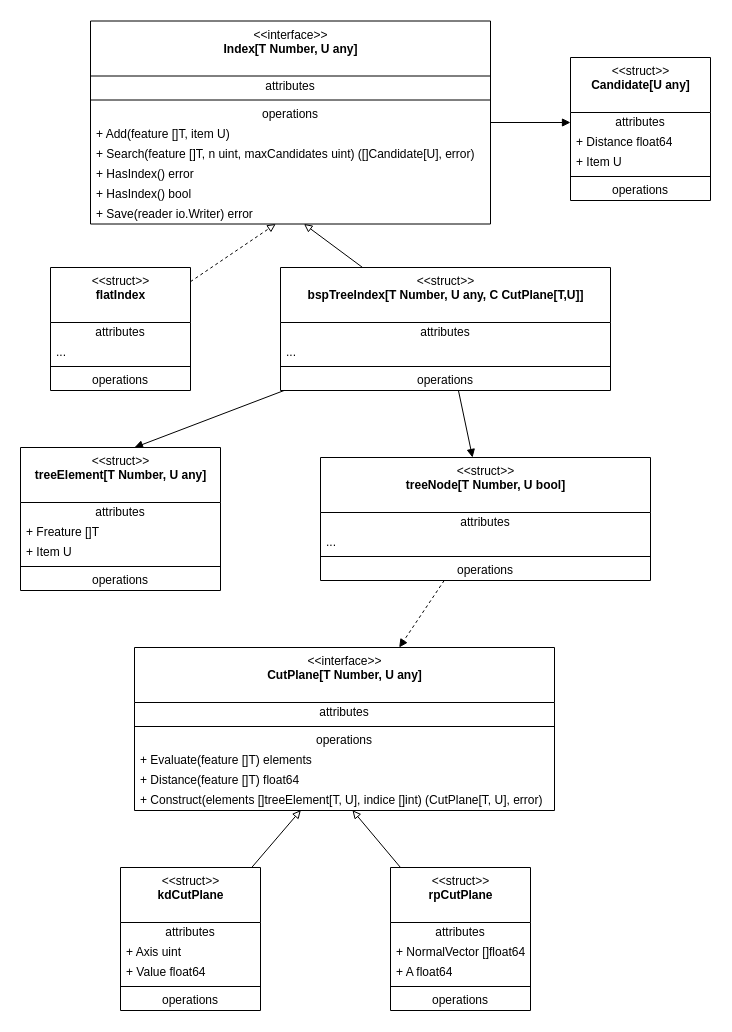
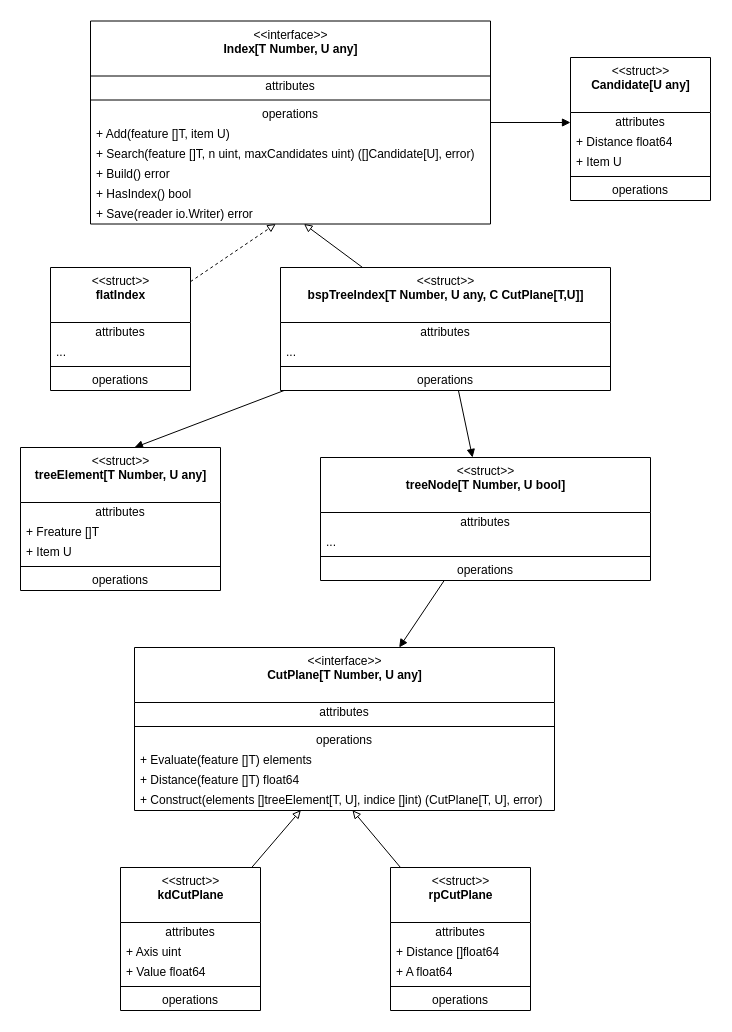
(154, 175) -> (141, 175)
(423, 611) -> (423, 611)
(471, 953) -> (457, 953)
